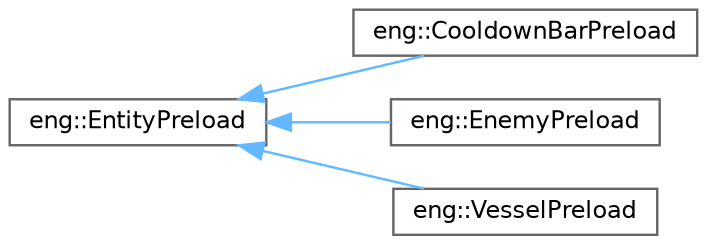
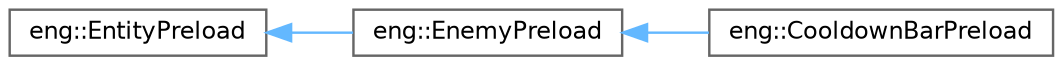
(344, 75) -> (678, 33)
(525, 212) -> none
